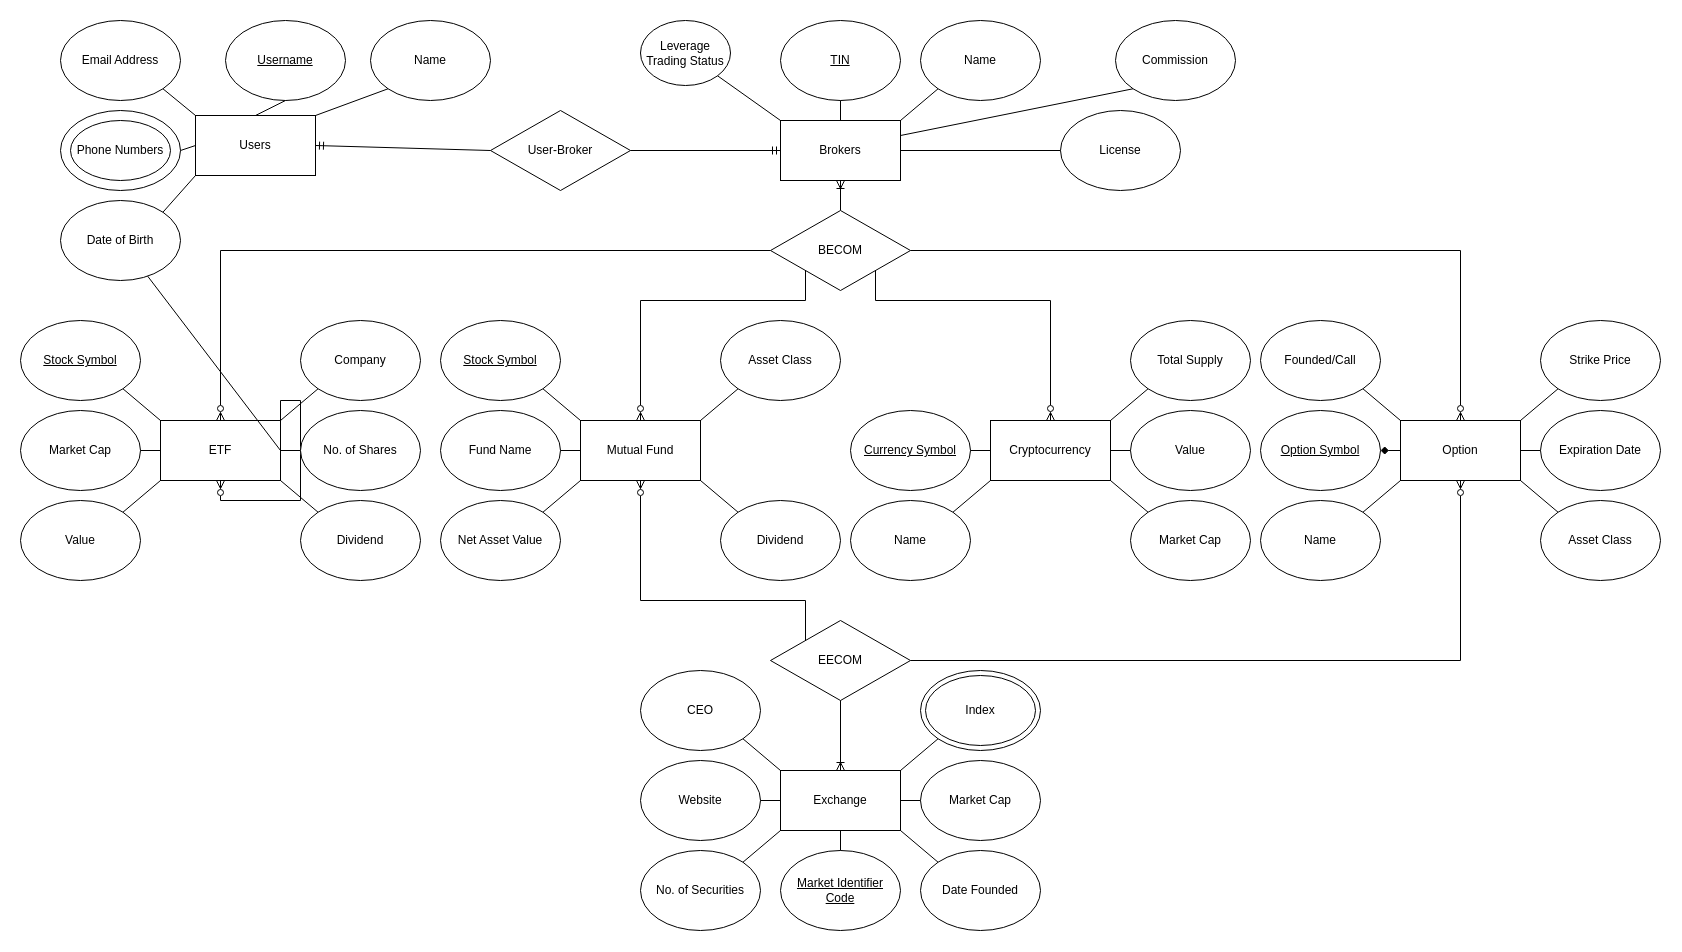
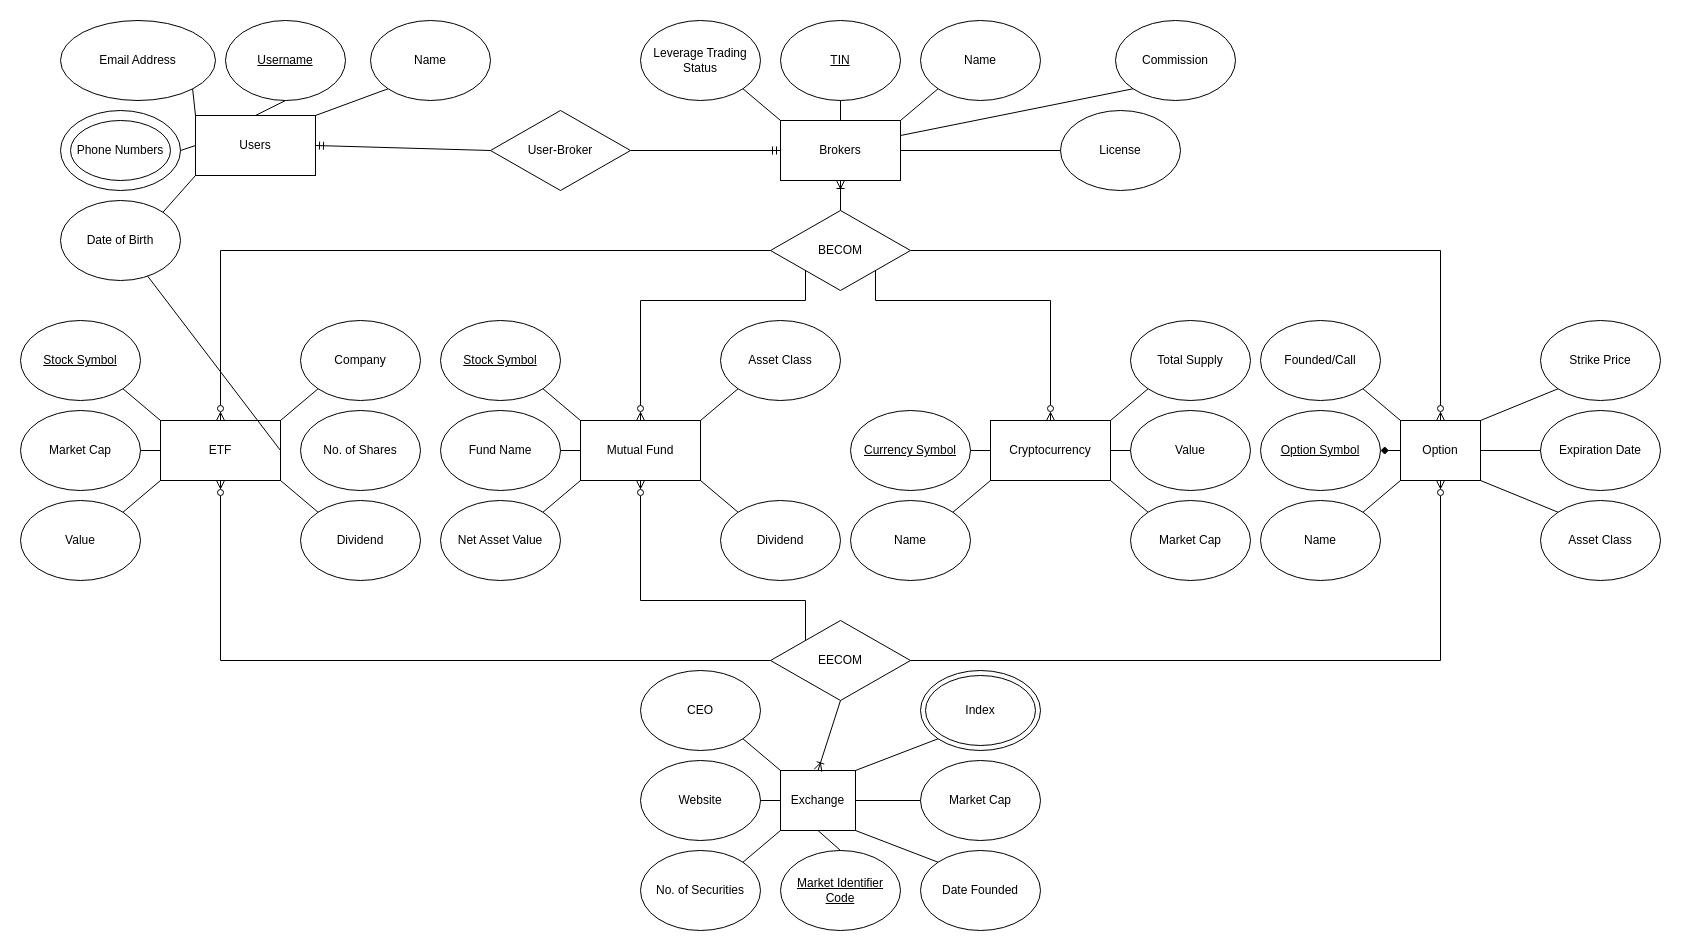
(686, 53) -> (701, 61)
(121, 61) -> (138, 61)
(1461, 451) -> (1441, 451)
(301, 474) -> (415, 661)
(841, 801) -> (818, 801)
